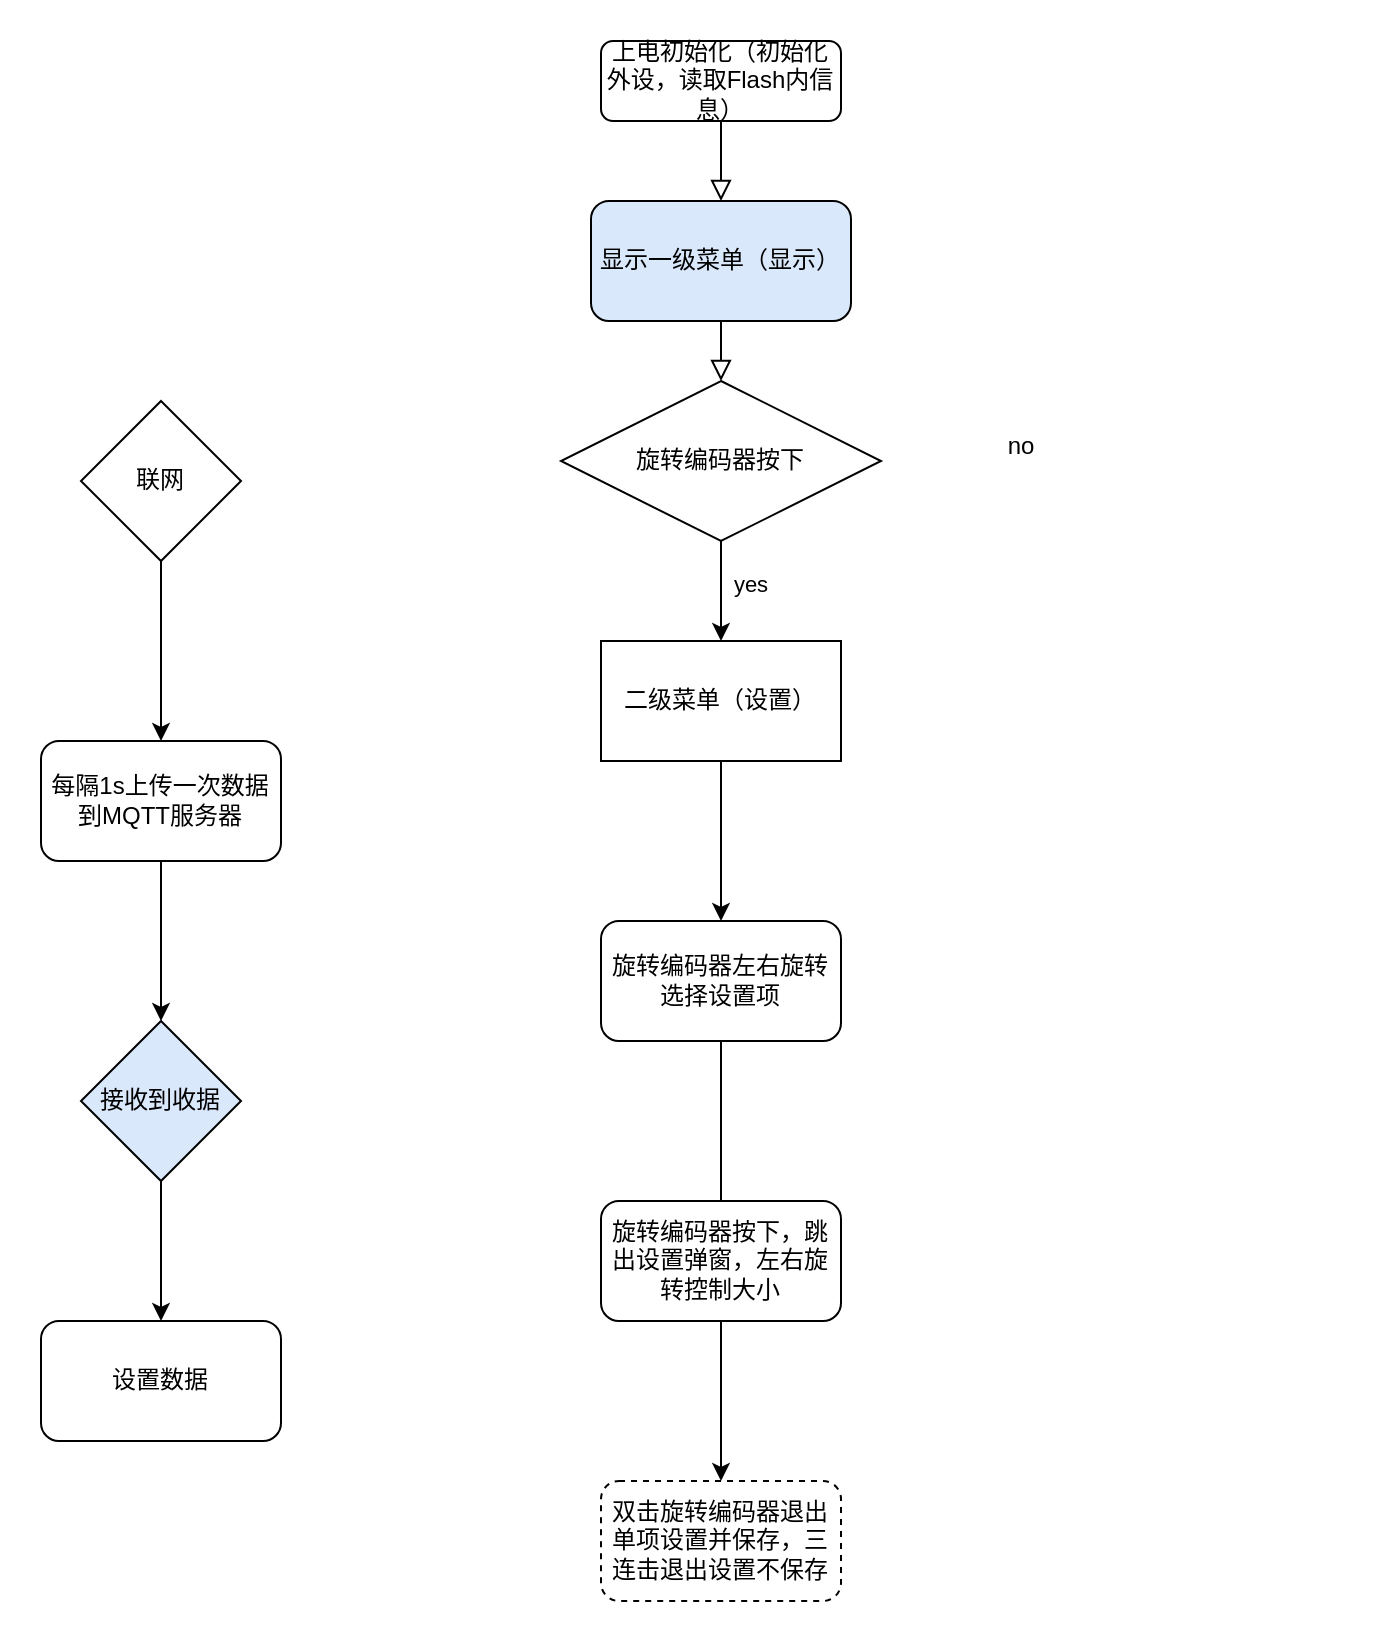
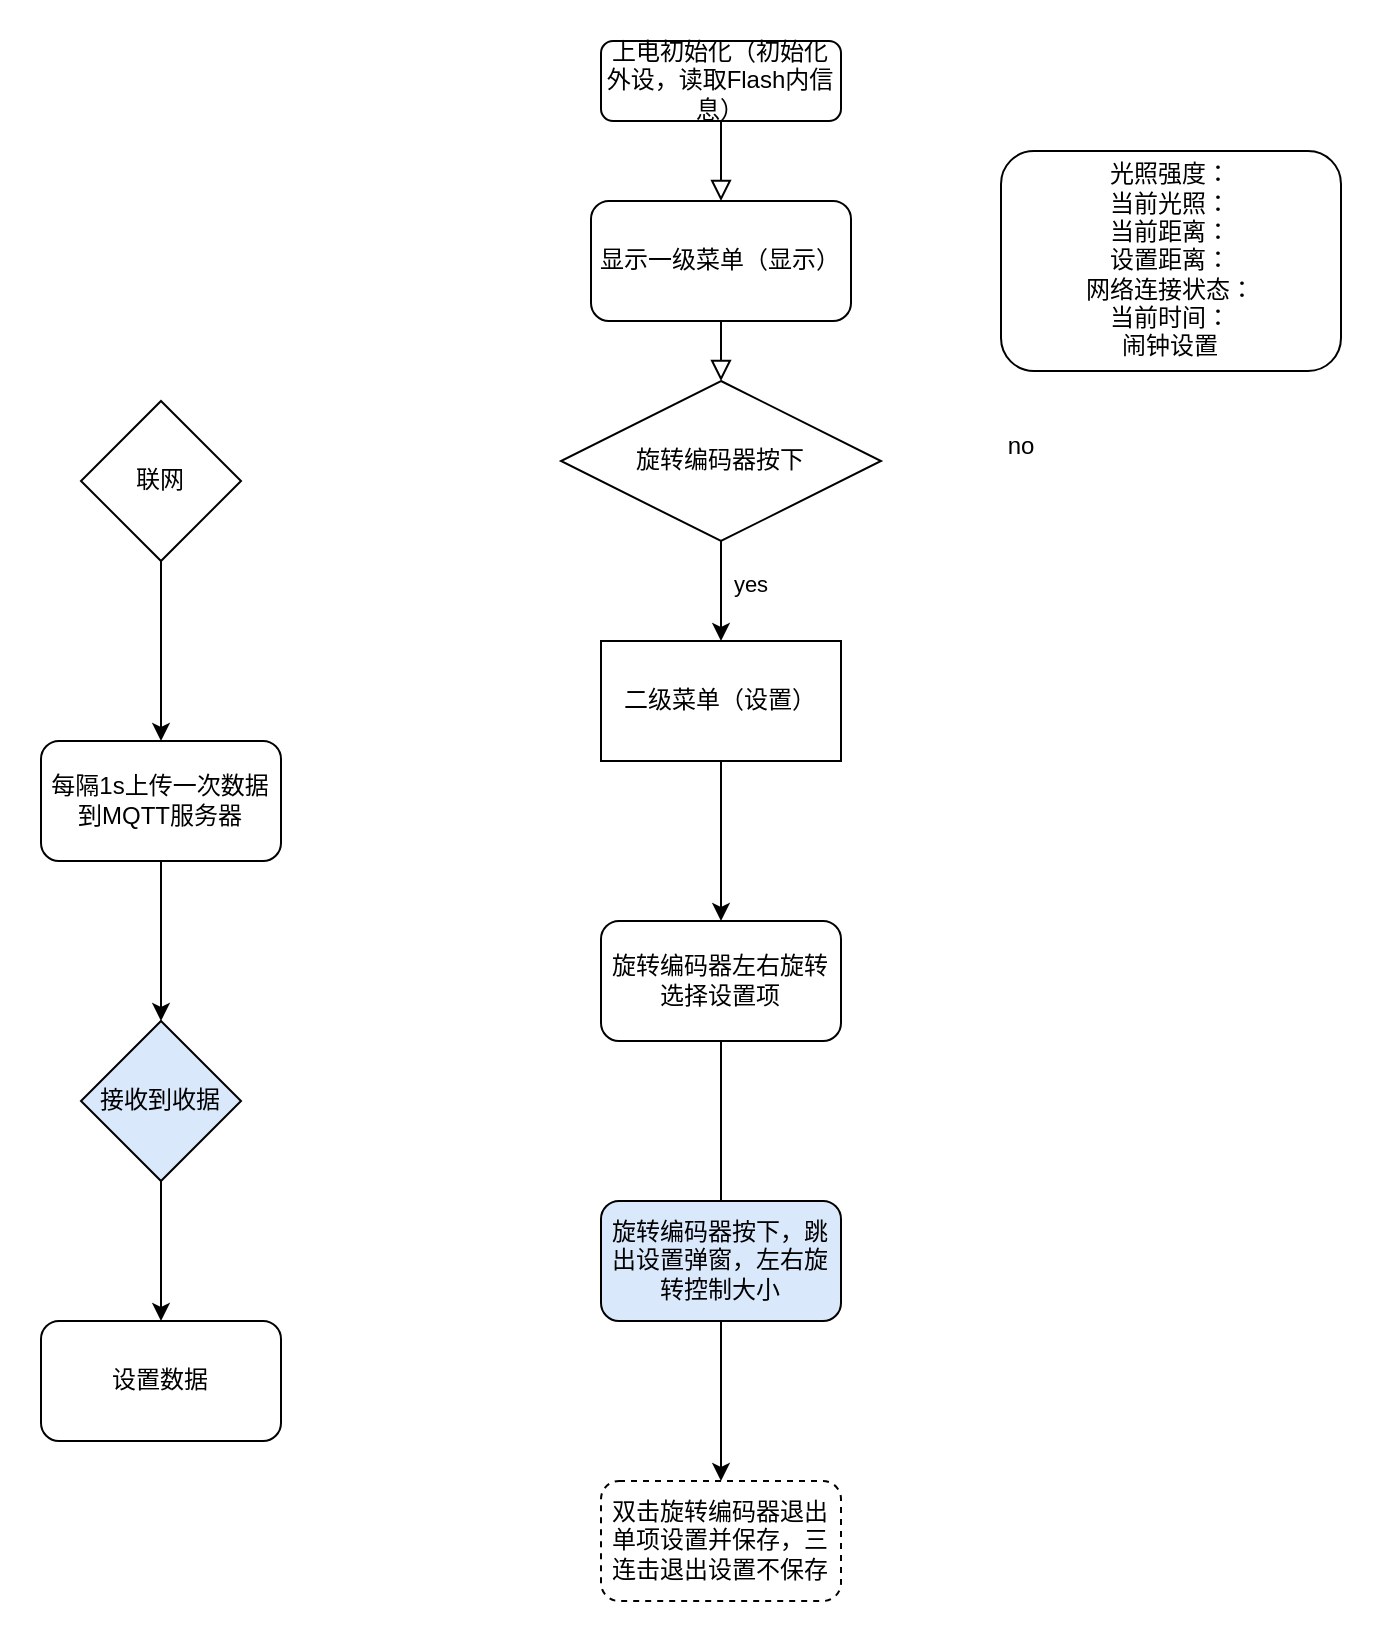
(721, 261) -> (721, 261)
none -> (1171, 261)
(721, 1261) -> (721, 1261)
